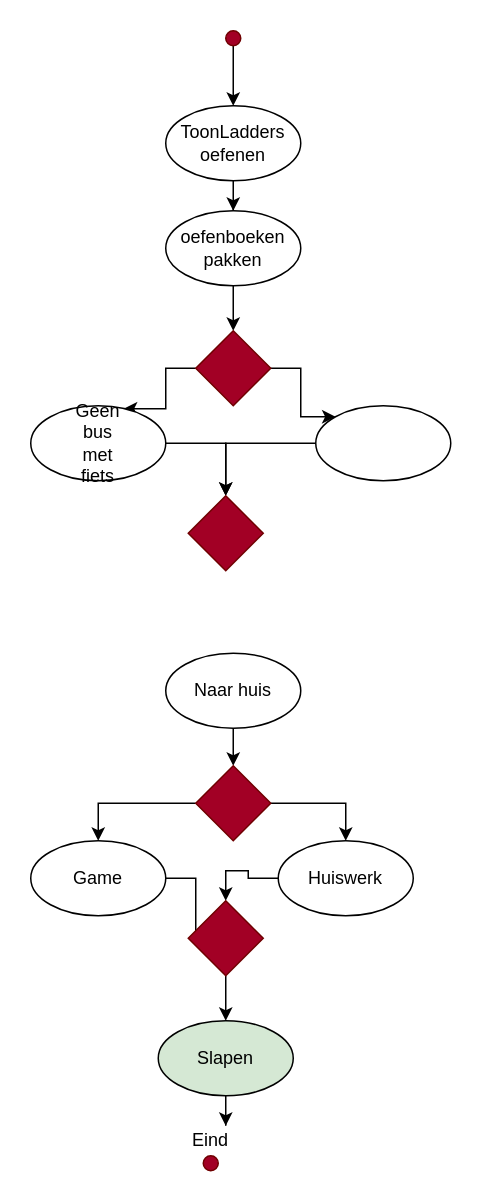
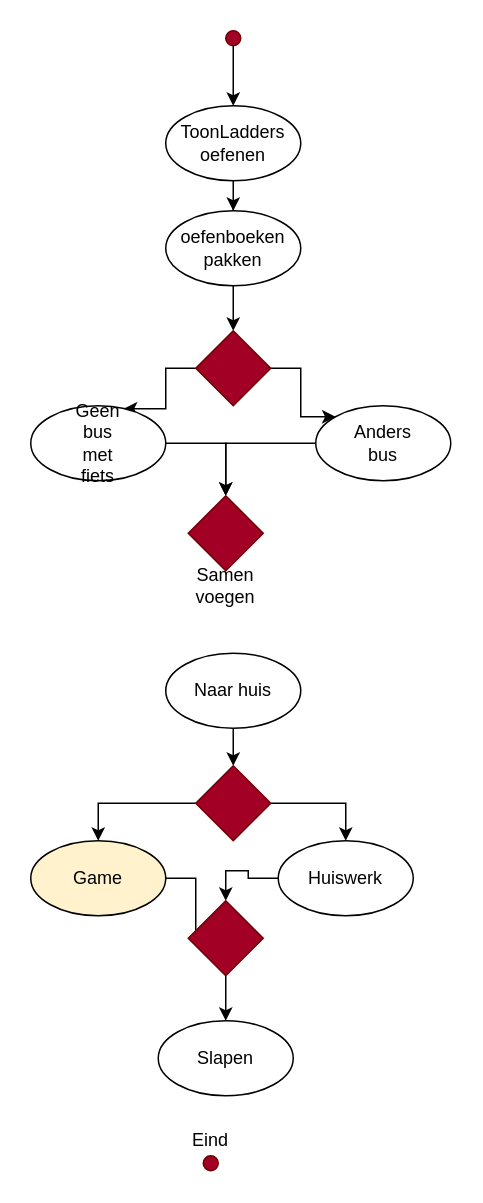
none -> (383, 443)
none -> (226, 586)
(98, 878) -> (98, 878)
(226, 1058) -> (226, 1058)
(226, 1116) -> none
